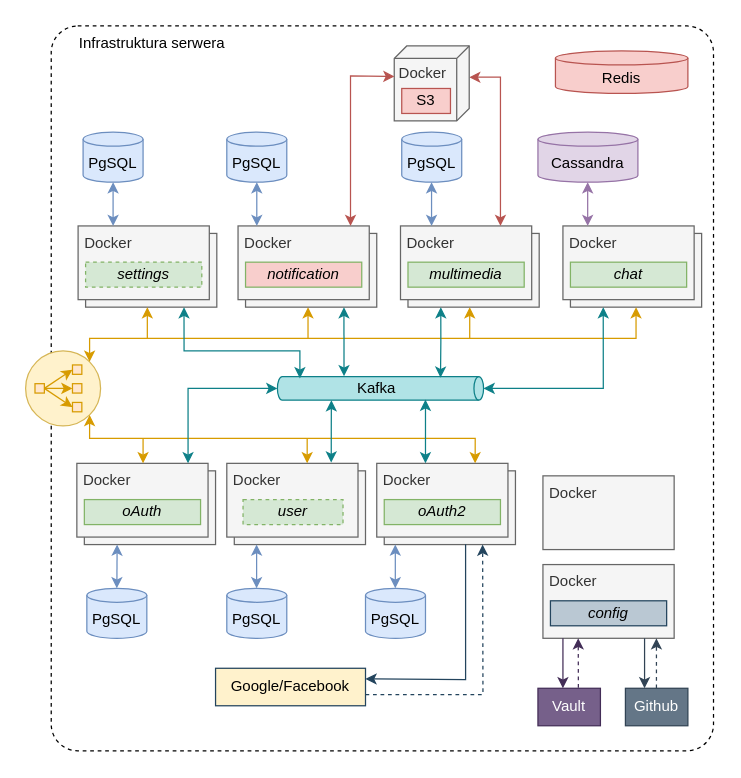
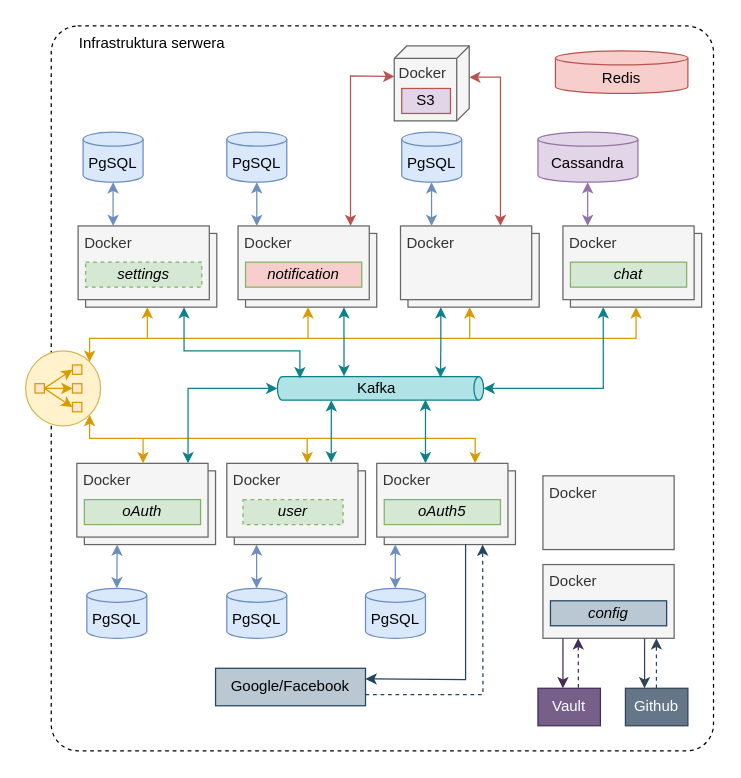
(426, 101) -> (426, 101)
(466, 274) -> none
(443, 512) -> (443, 512)
(291, 687) -> (291, 687)
